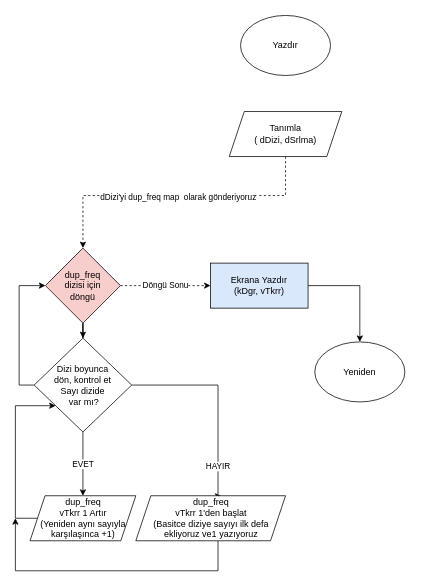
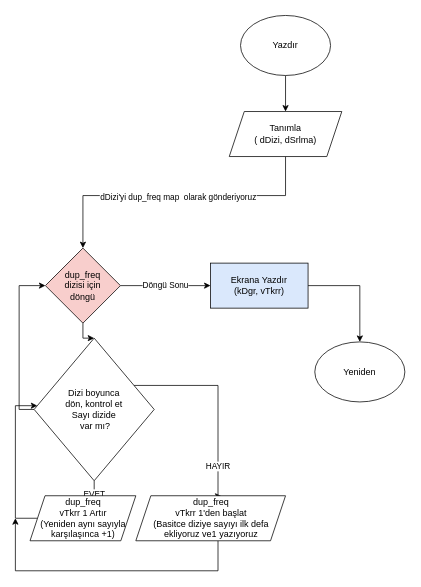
none -> (285, 90)
(285, 191) -> (285, 191)
(132, 285) -> (132, 285)
(83, 385) -> (94, 409)
